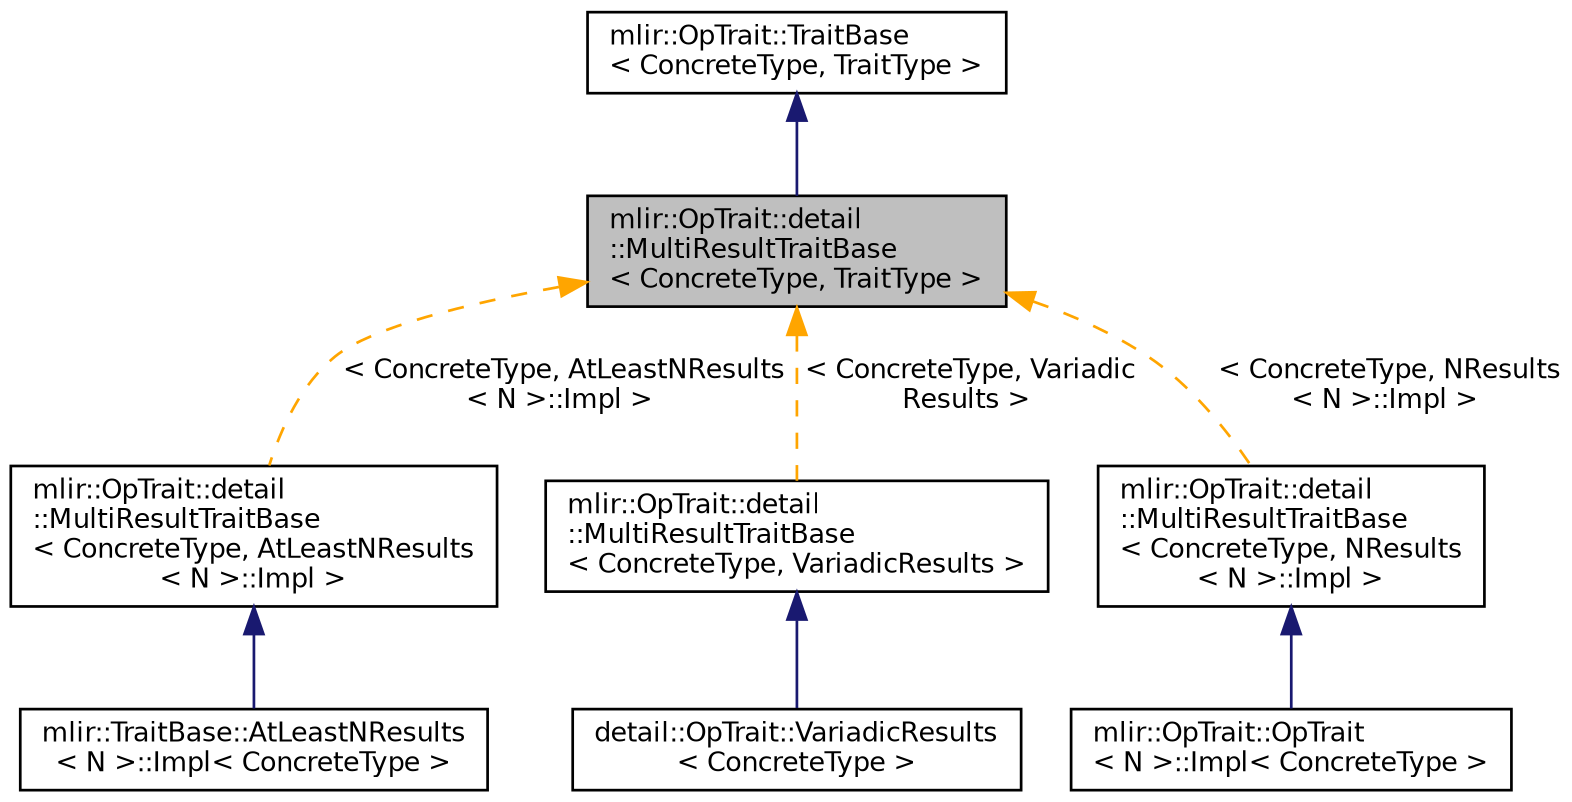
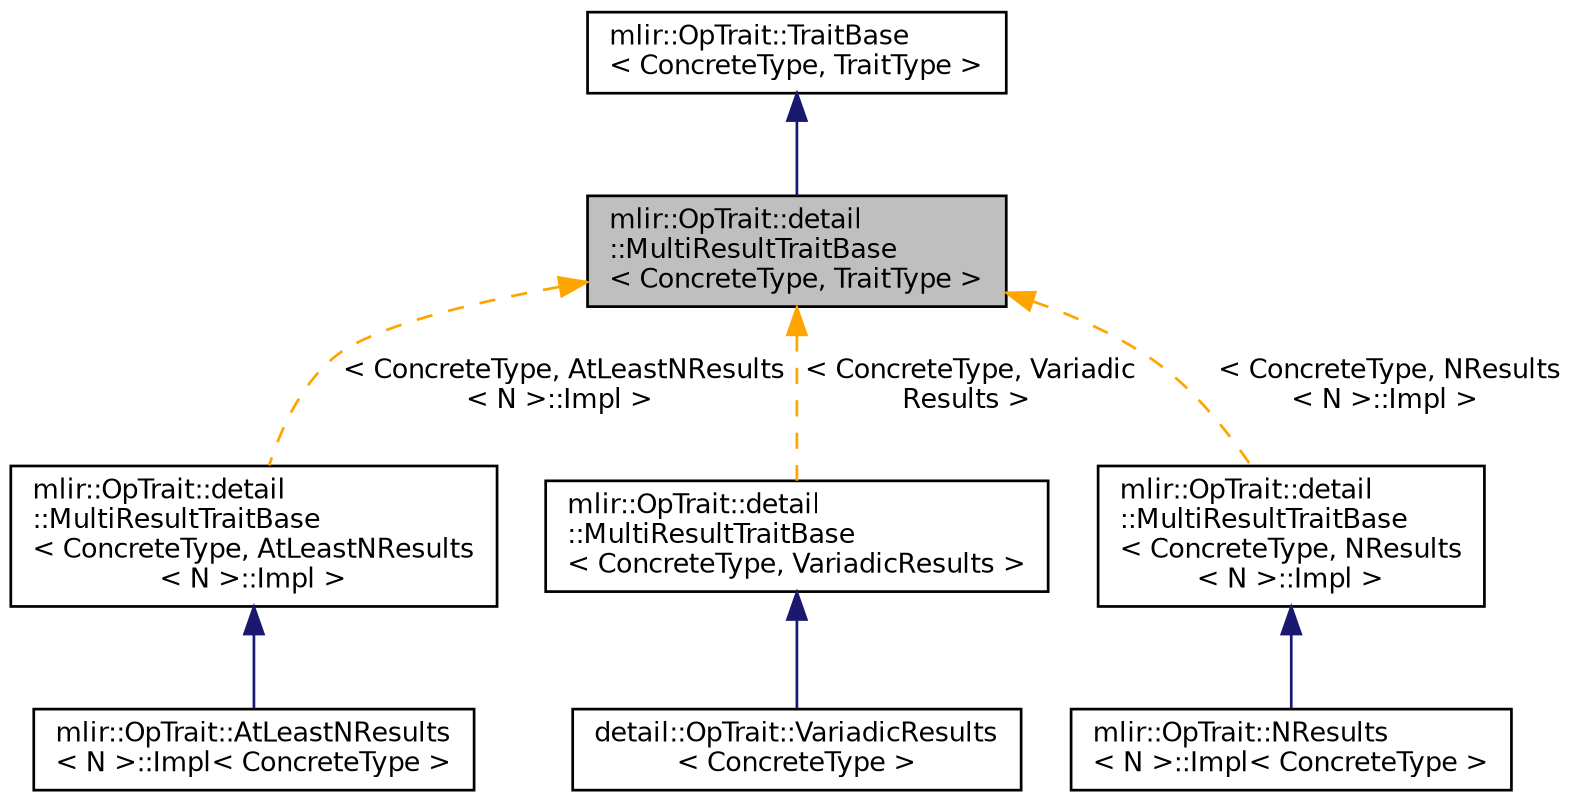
(254, 750) -> (254, 750)
(1291, 750) -> (1291, 750)
